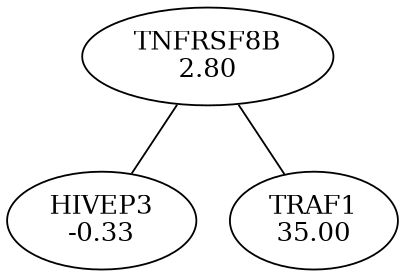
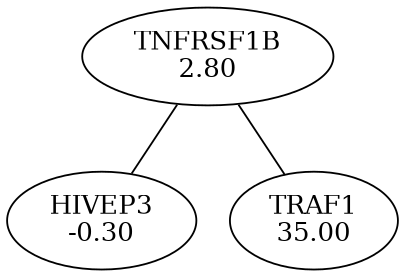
(208, 56) -> (208, 56)
(102, 221) -> (102, 221)
